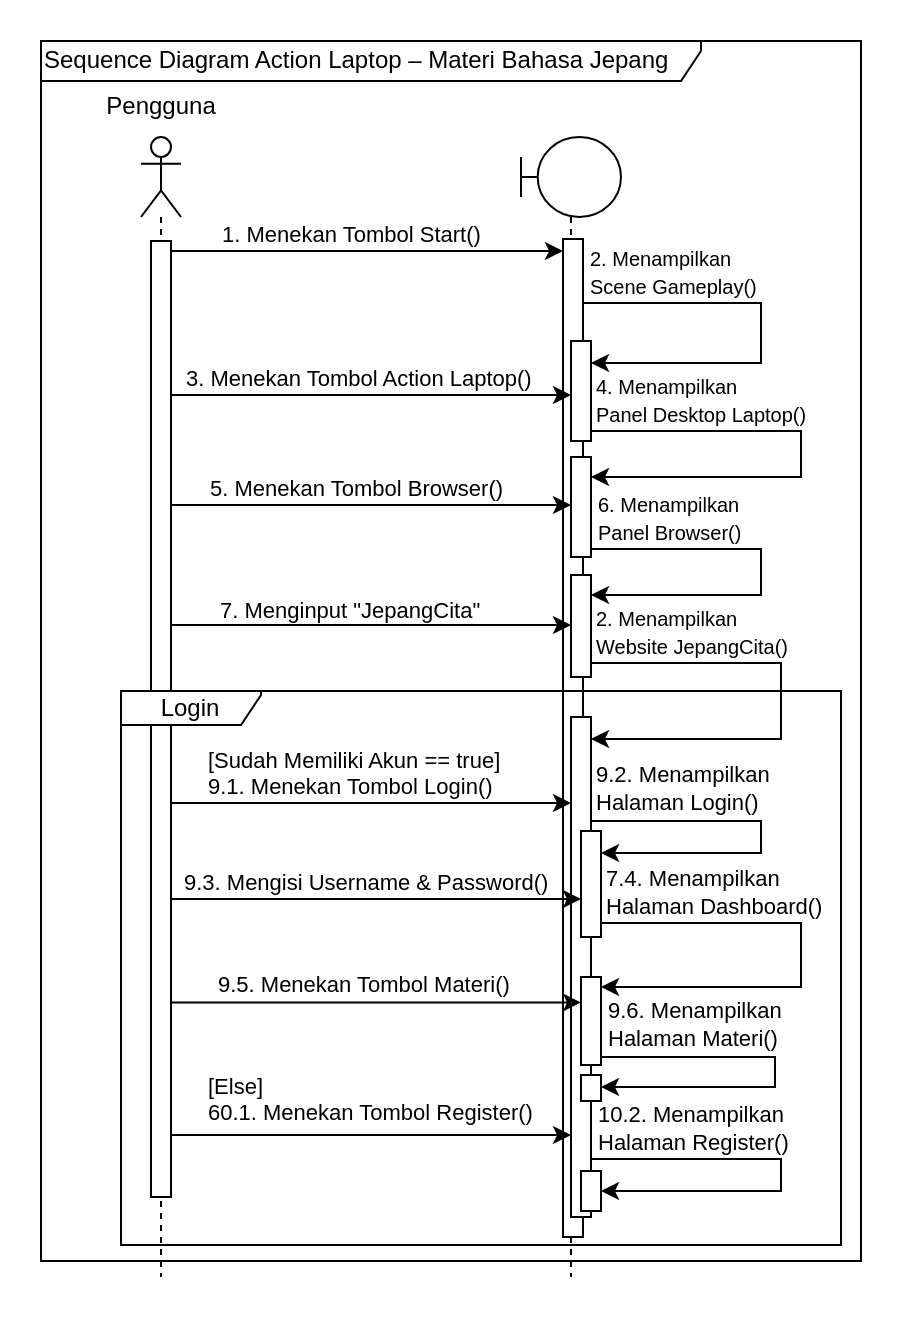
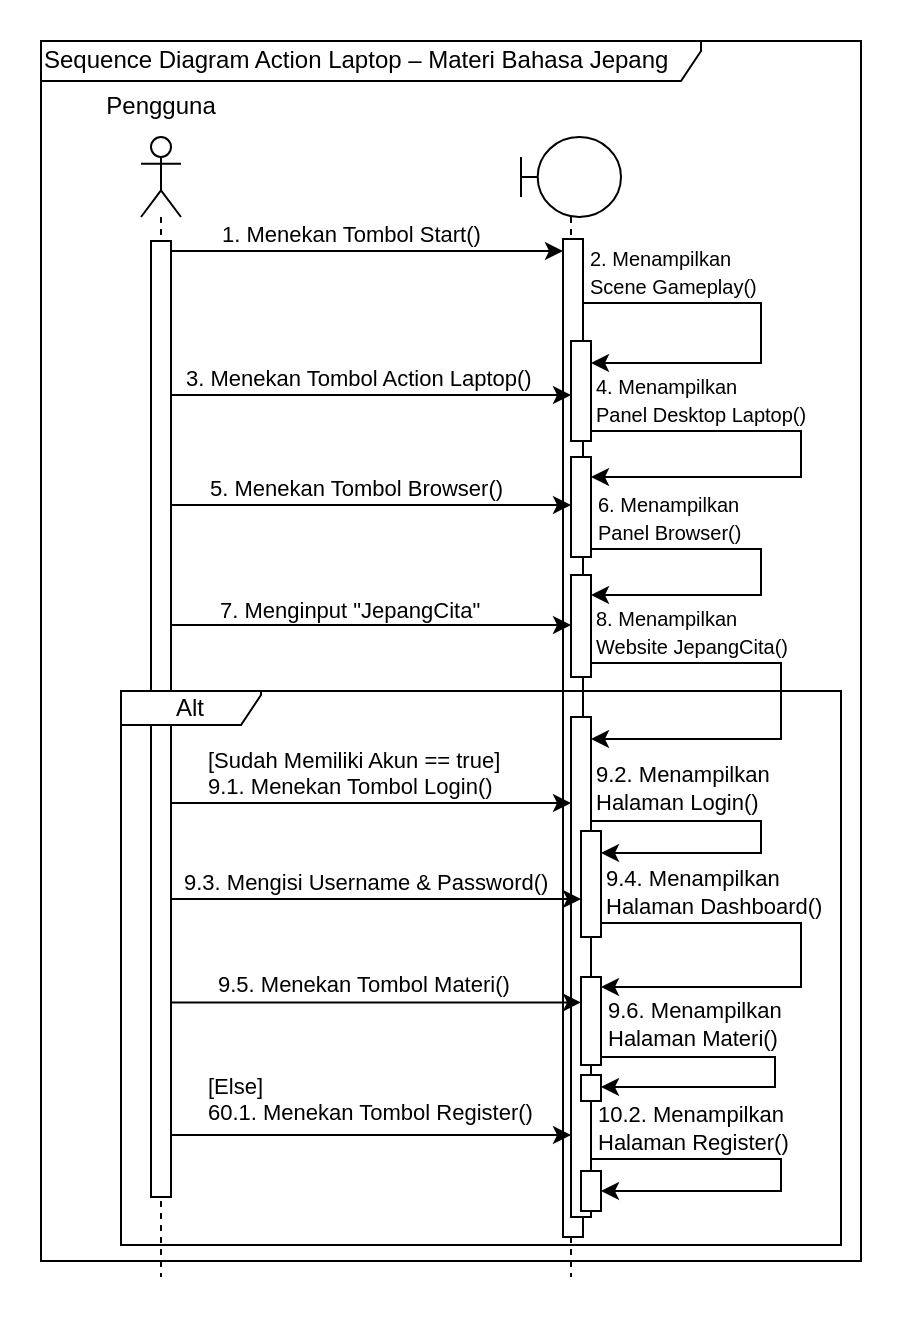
(712, 633) -> (712, 633)
(191, 709) -> (191, 709)
(718, 893) -> (718, 893)
